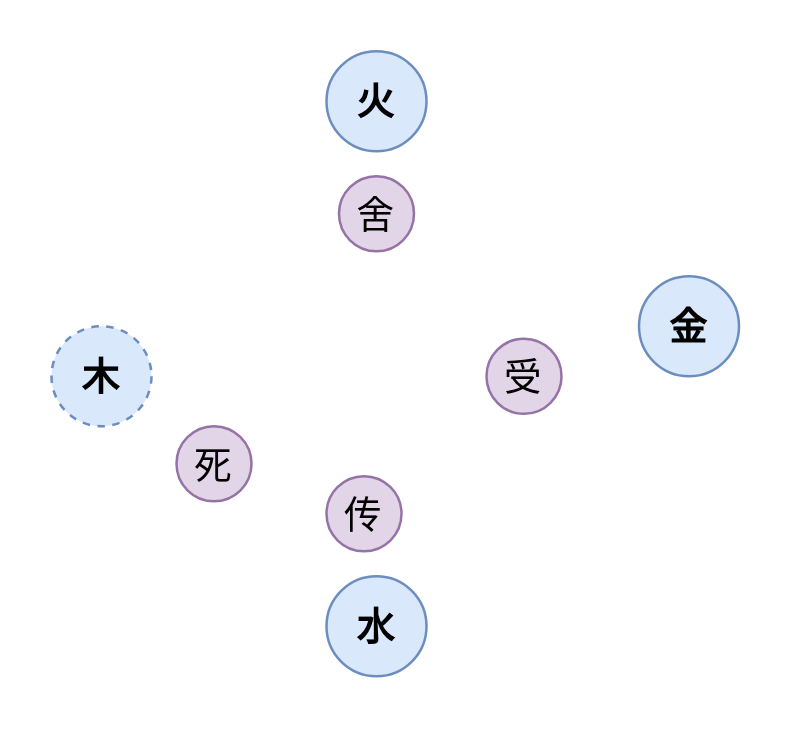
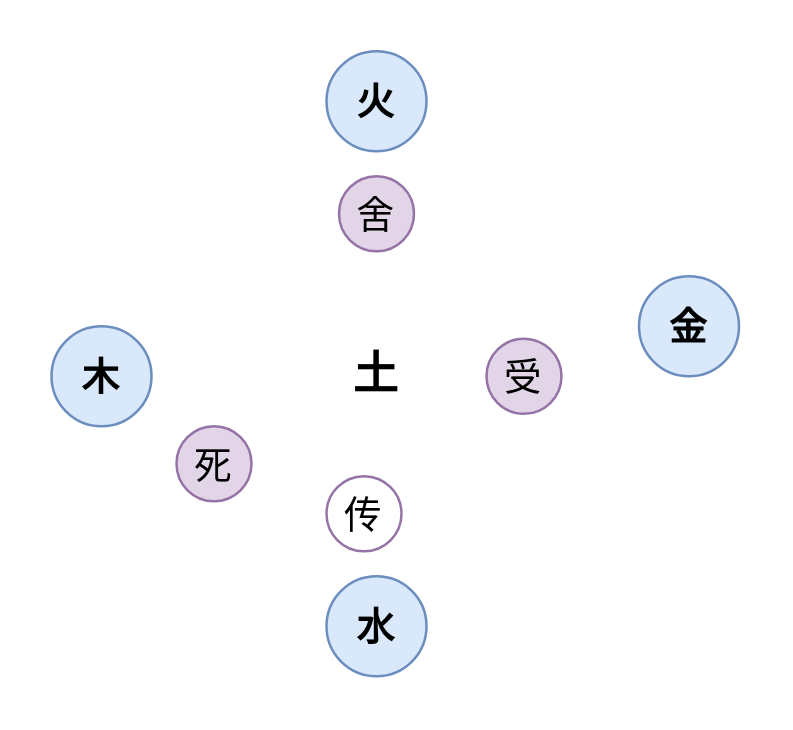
(101, 376) -> (101, 376)
none -> (376, 376)
(364, 514) -> (364, 514)
